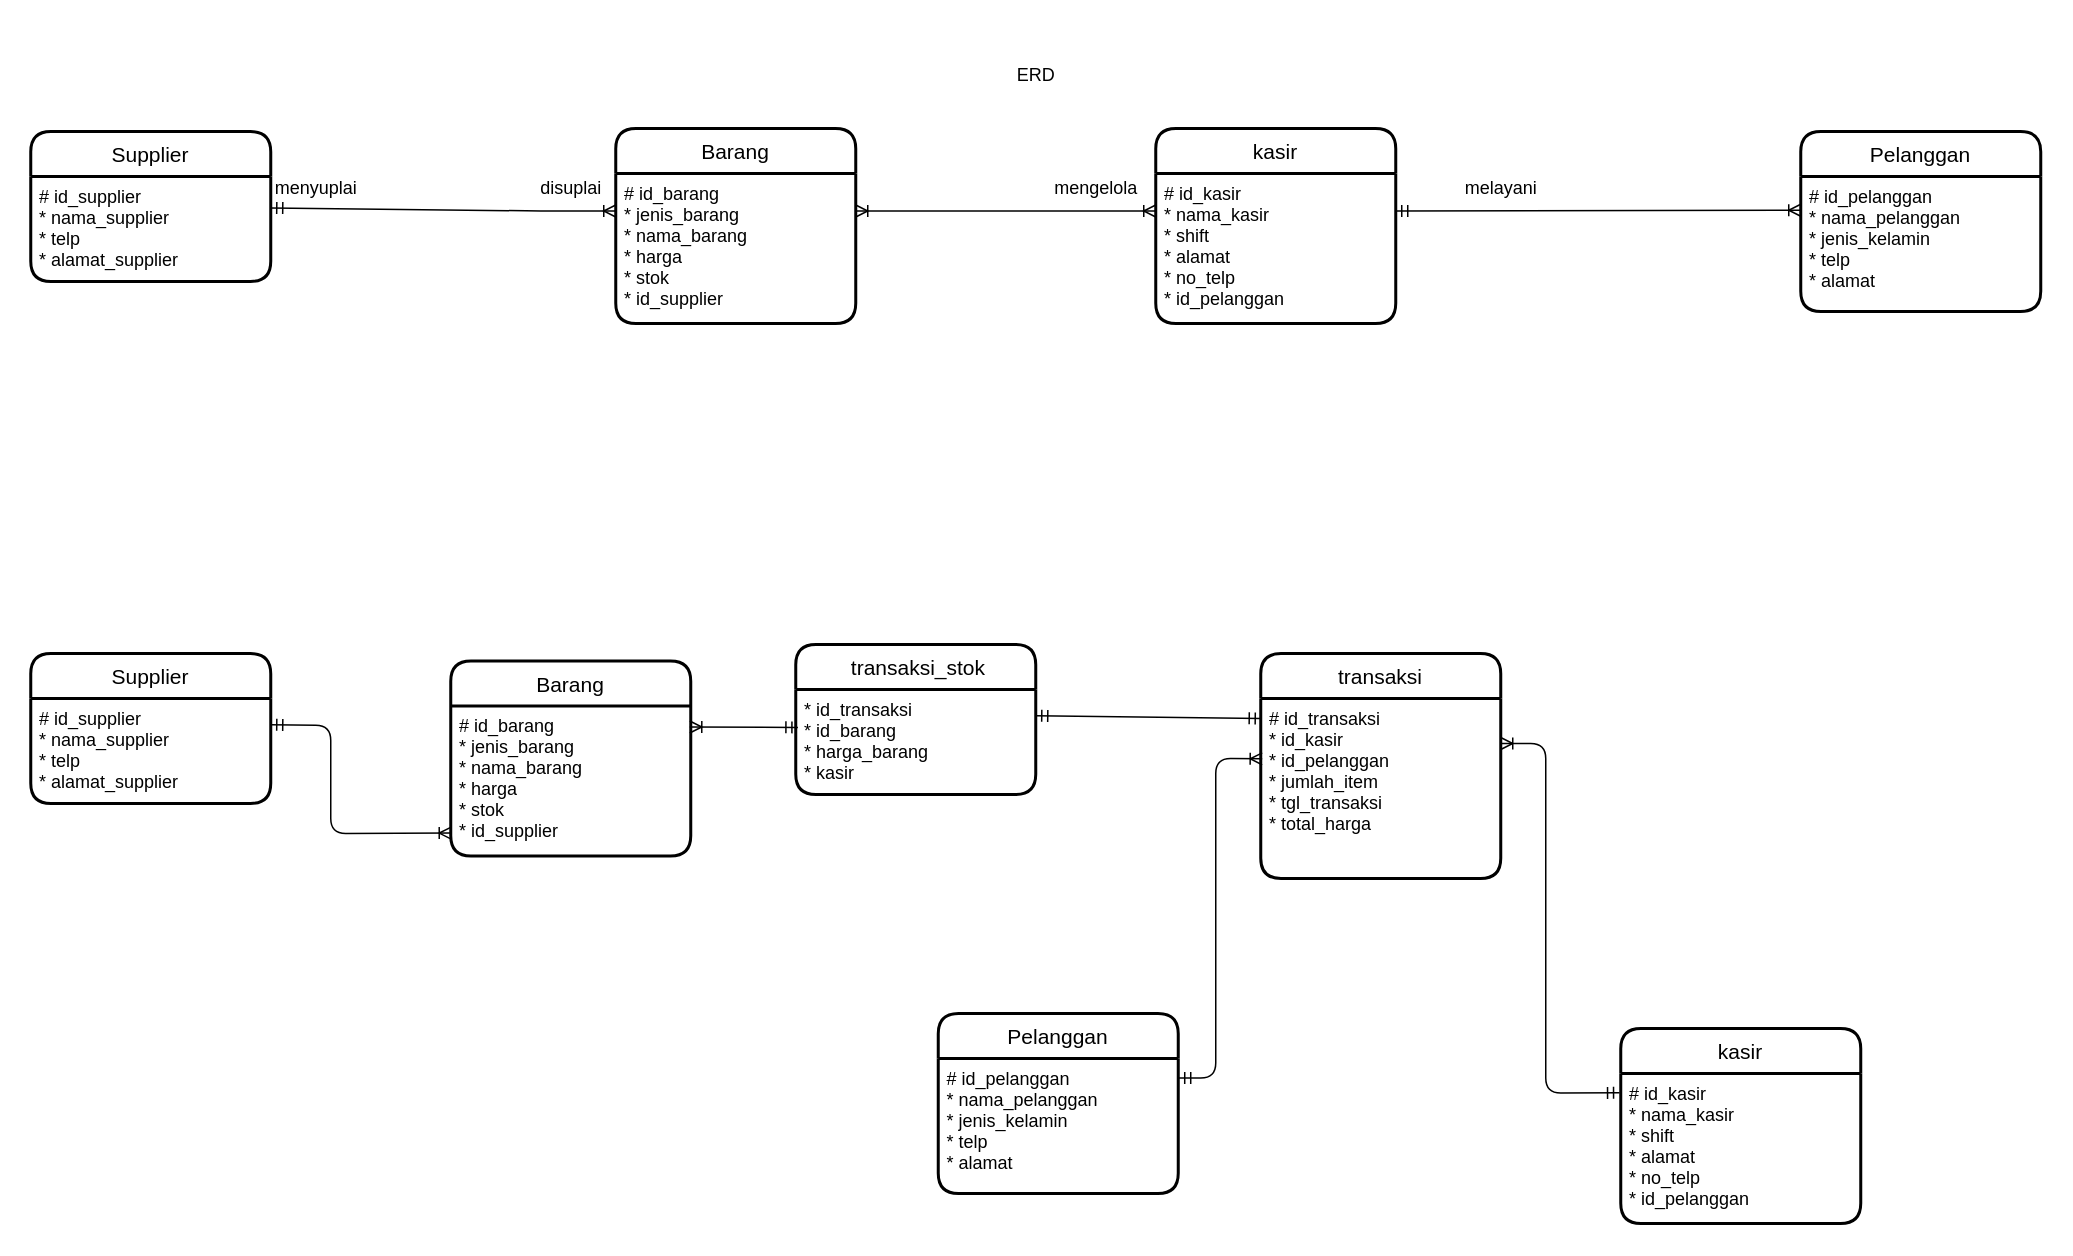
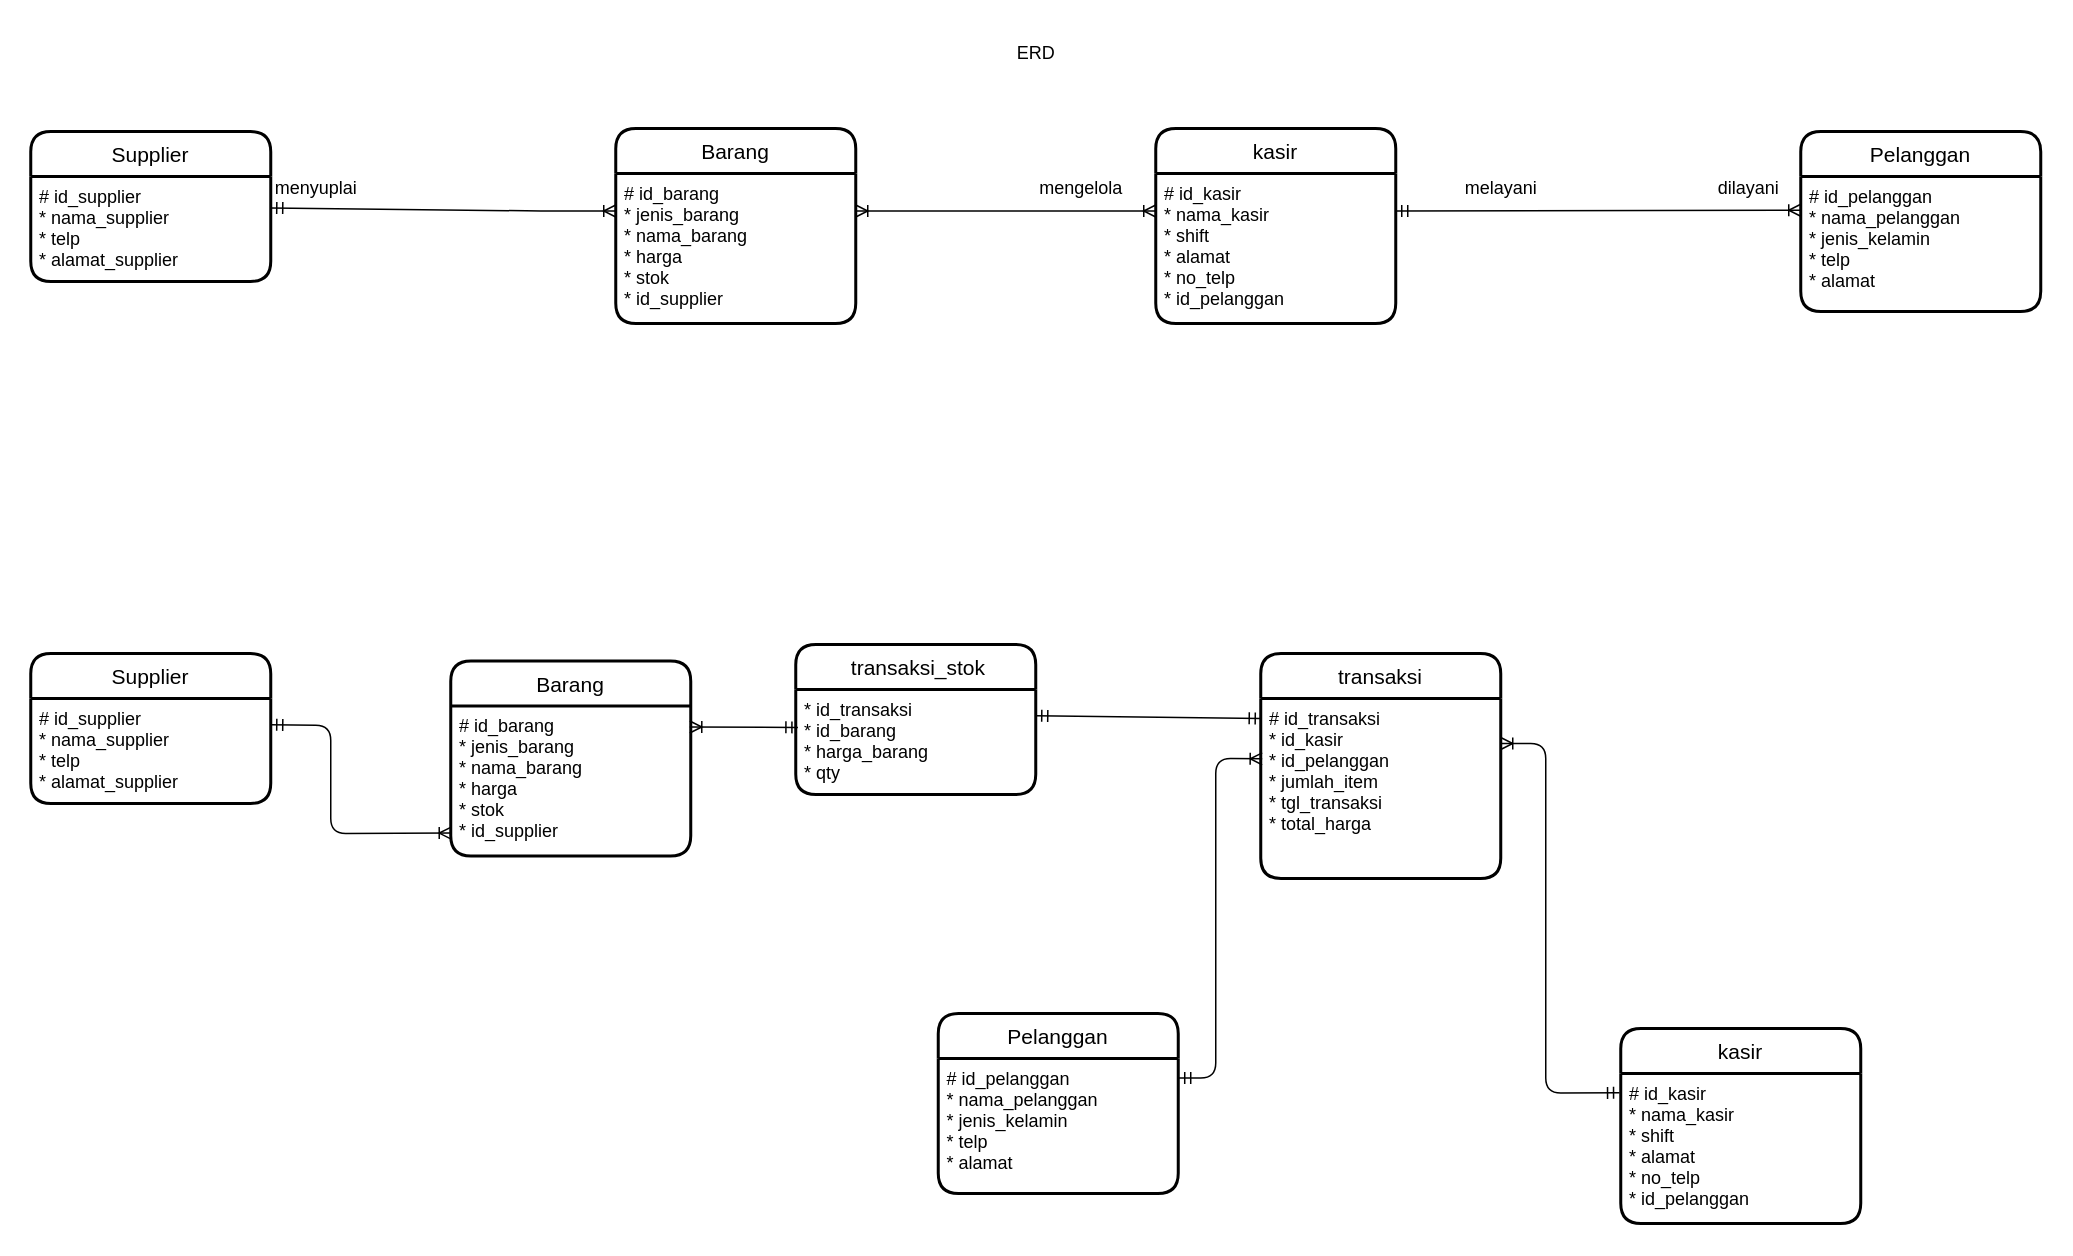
(1036, 76) -> (1036, 53)
(571, 188) -> none
(1096, 188) -> (1081, 188)
none -> (1748, 188)
(868, 710) -> (868, 710)
